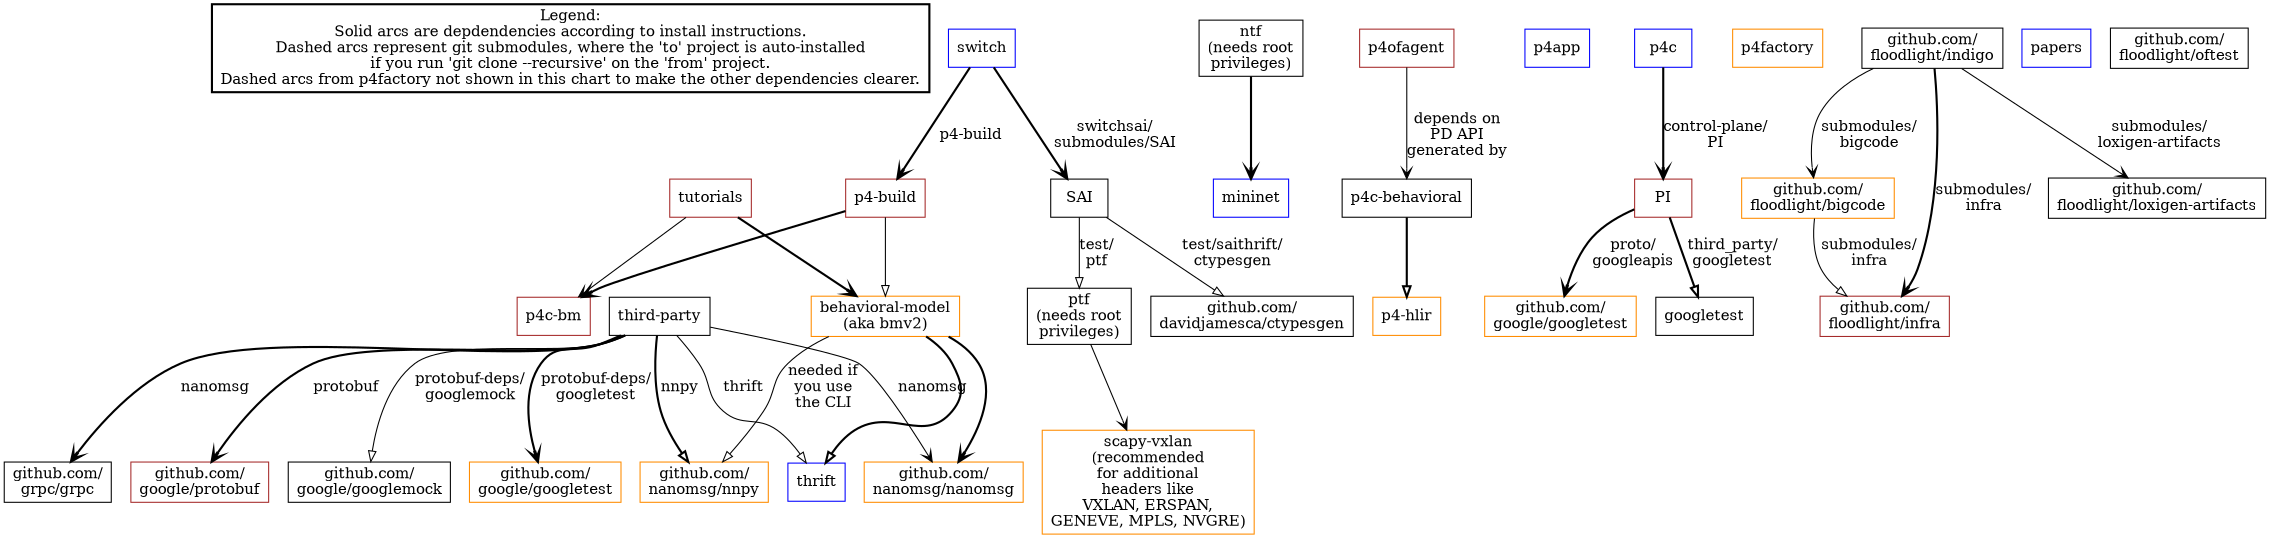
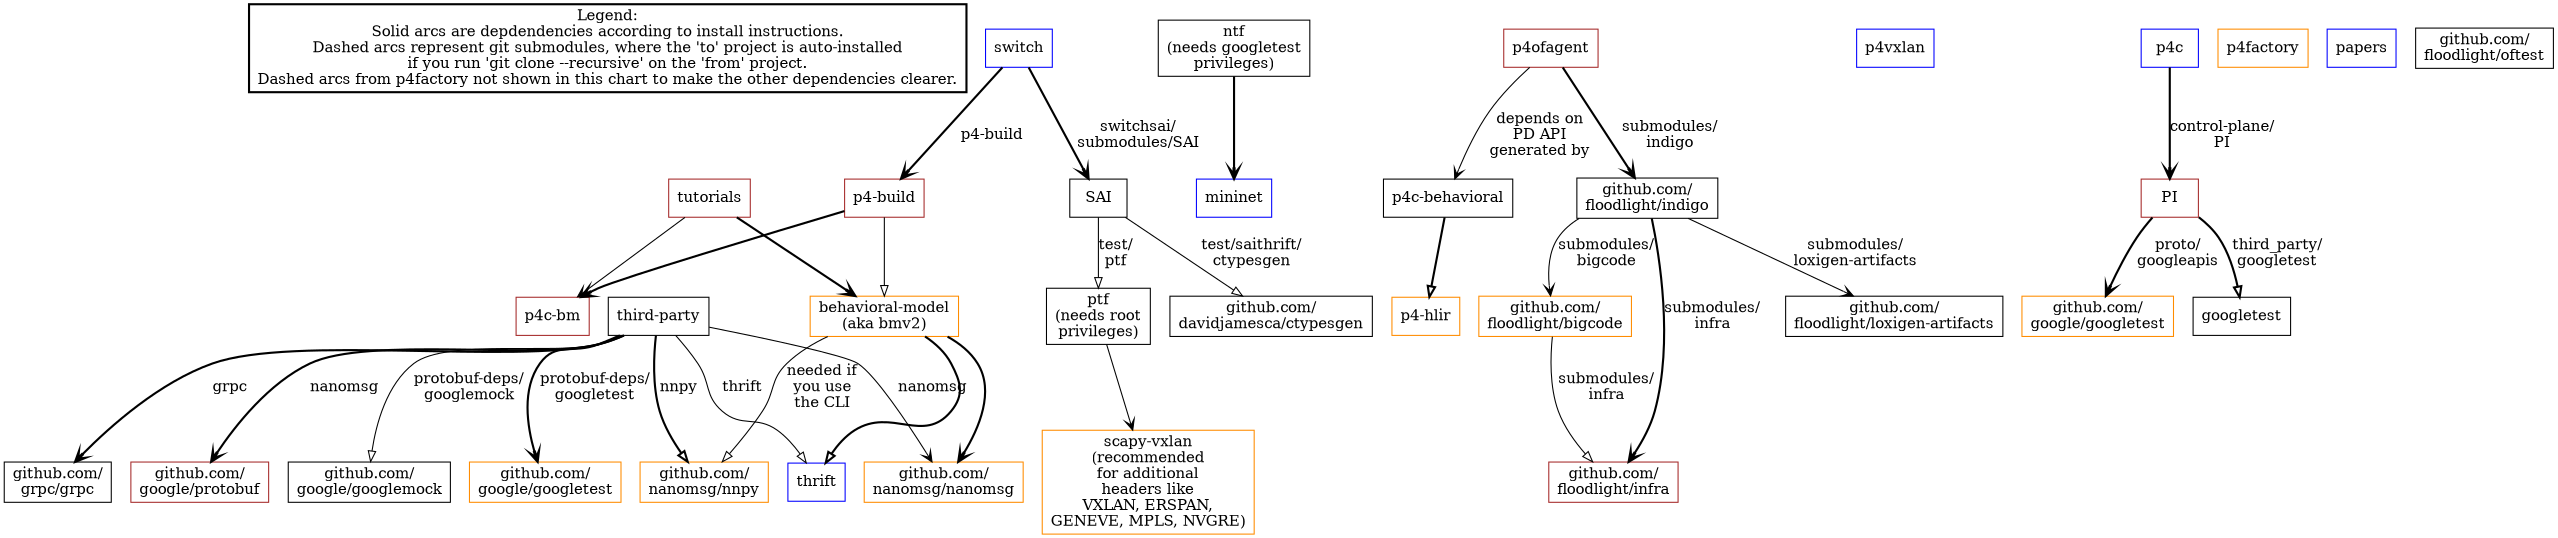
(1251, 48) -> (1234, 48)
(1557, 48) -> (1895, 48)
none -> (1596, 118)
(215, 387) -> (230, 387)
(346, 387) -> (344, 387)
